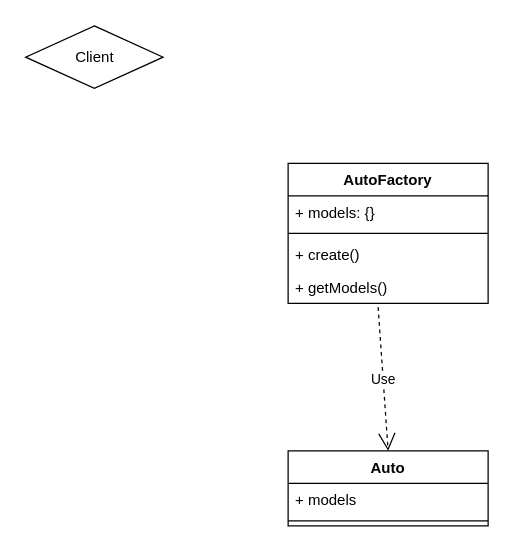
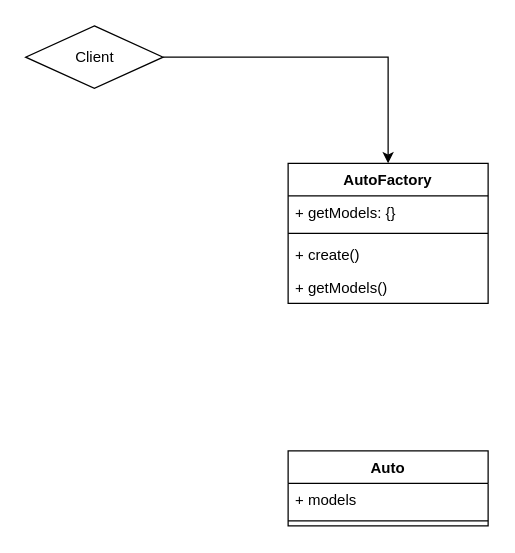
none -> (324, 57)
(338, 213) -> (350, 213)
(383, 377) -> none
